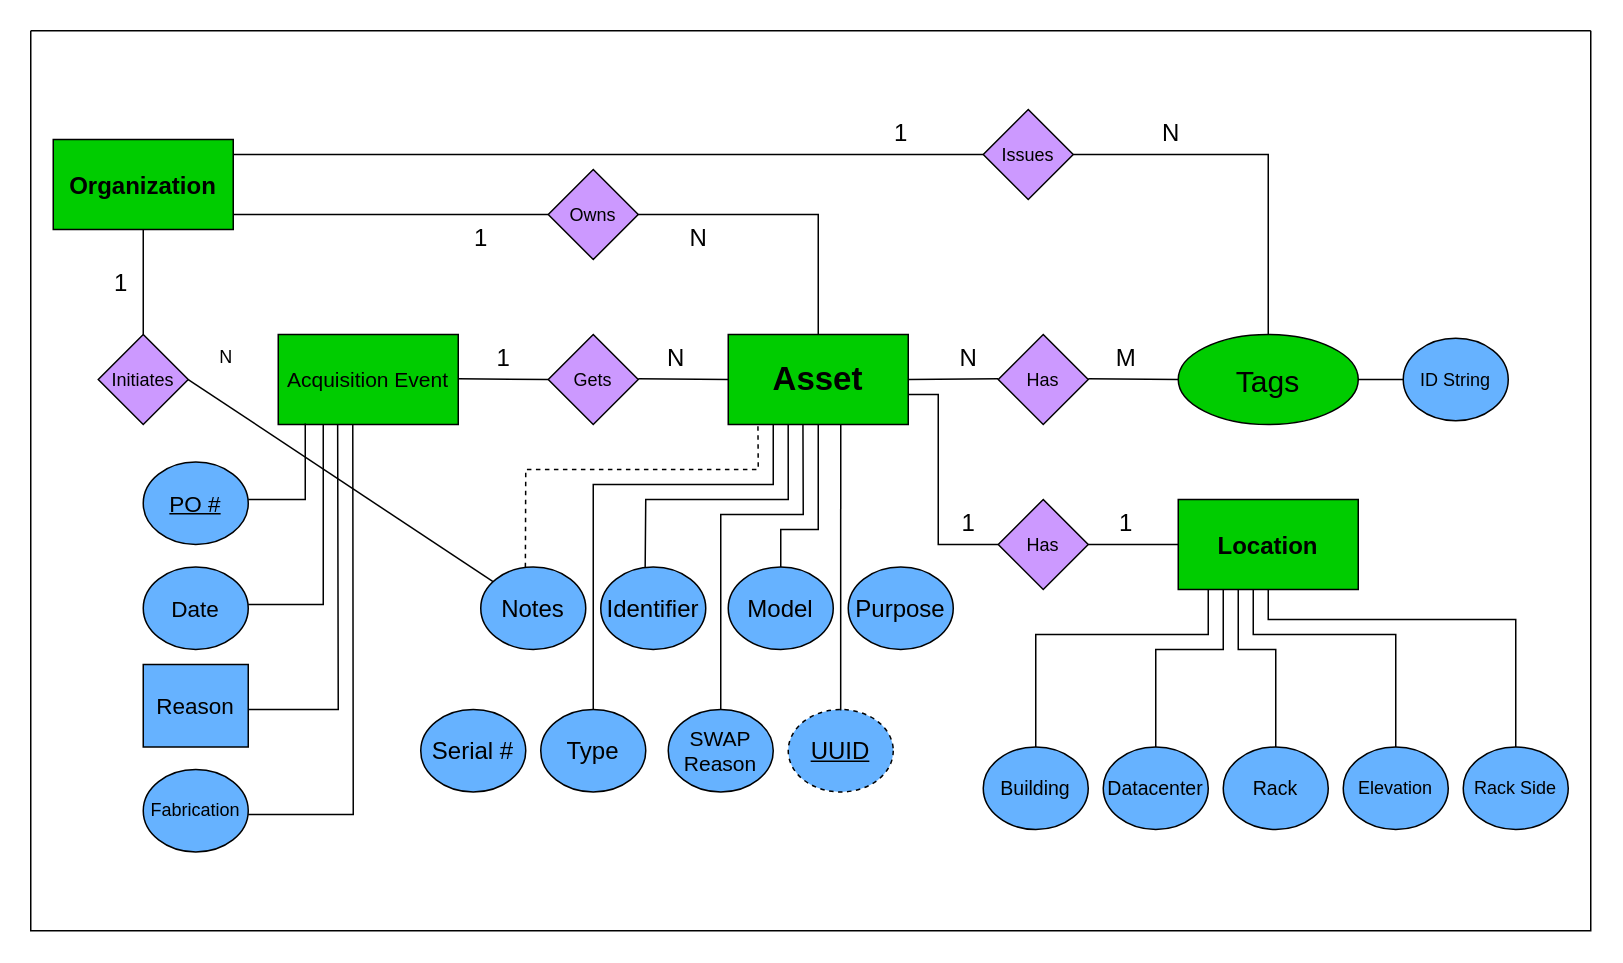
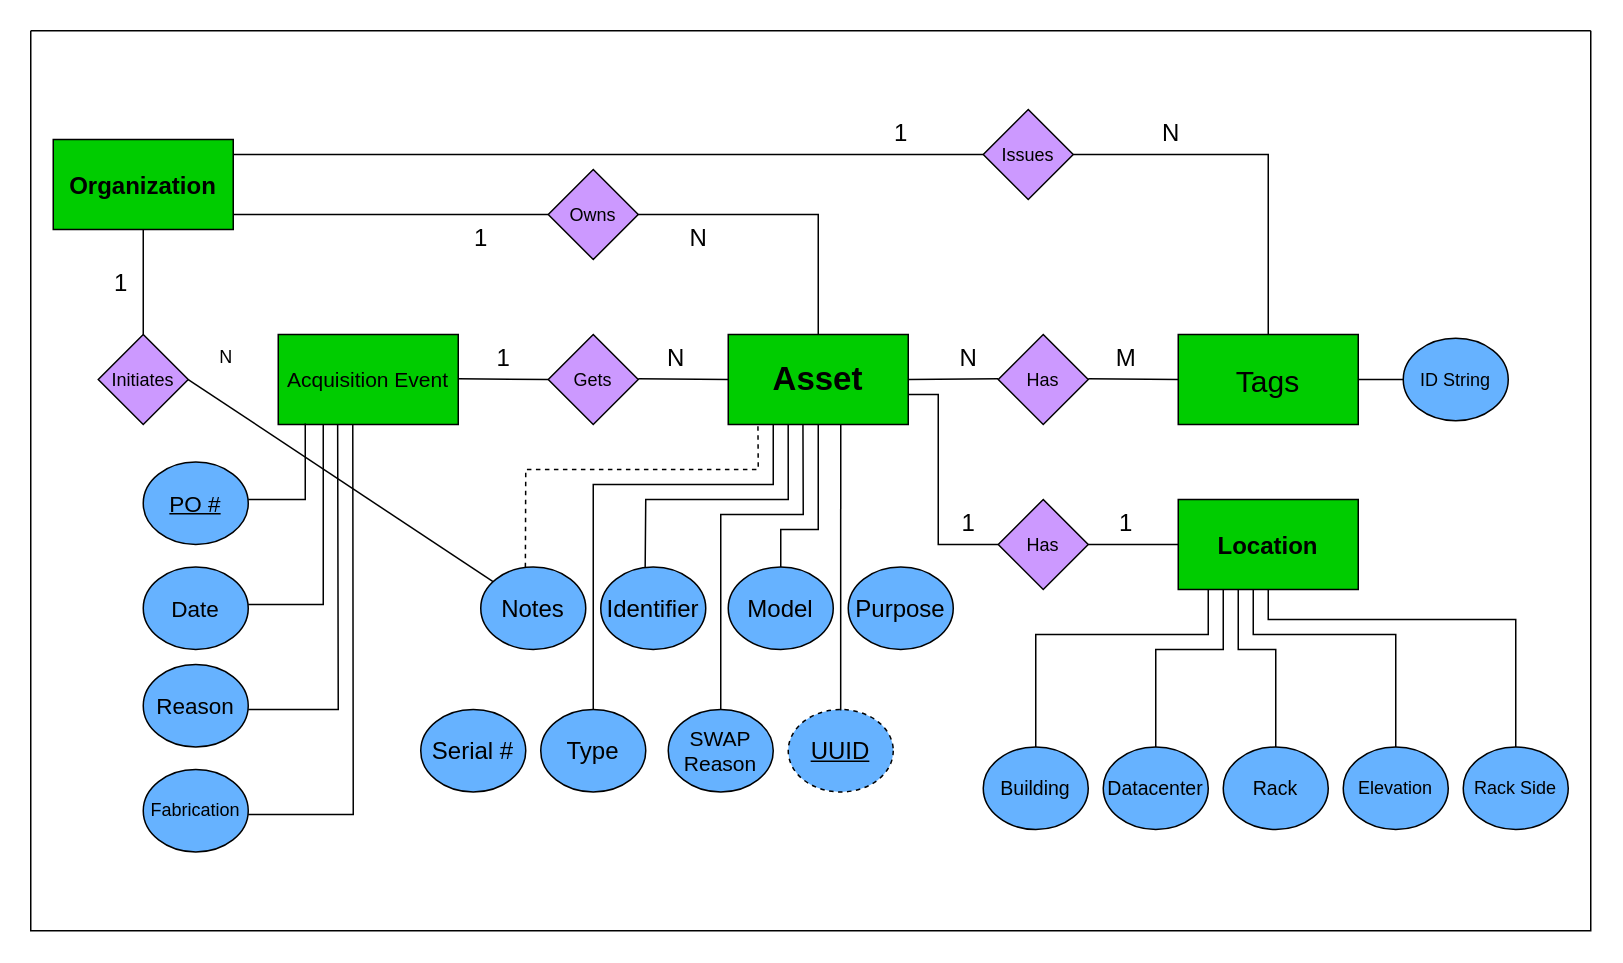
(1268, 380) -> (1268, 380)
(196, 706) -> (196, 706)
